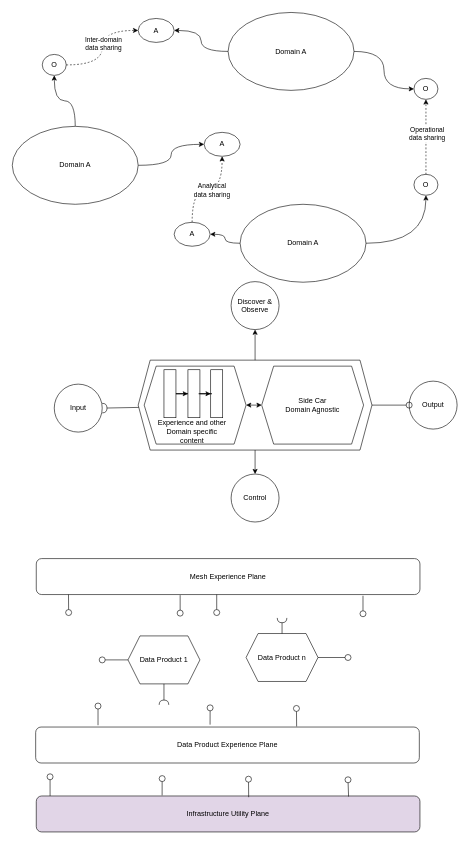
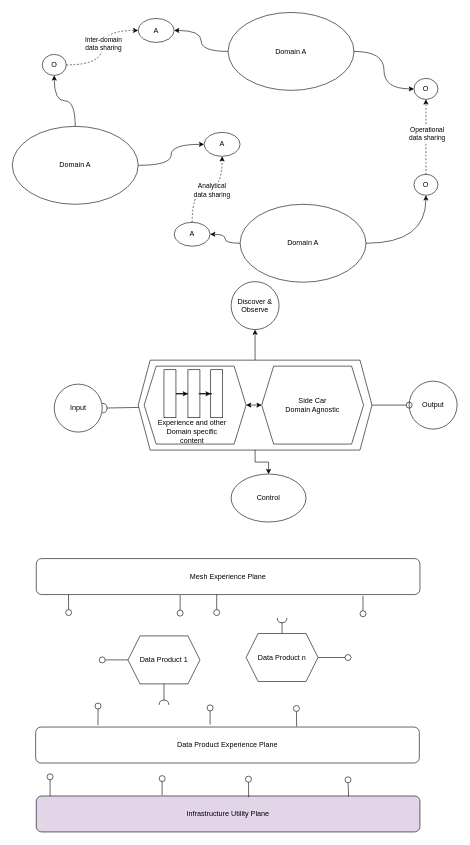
(255, 498) -> (269, 498)
